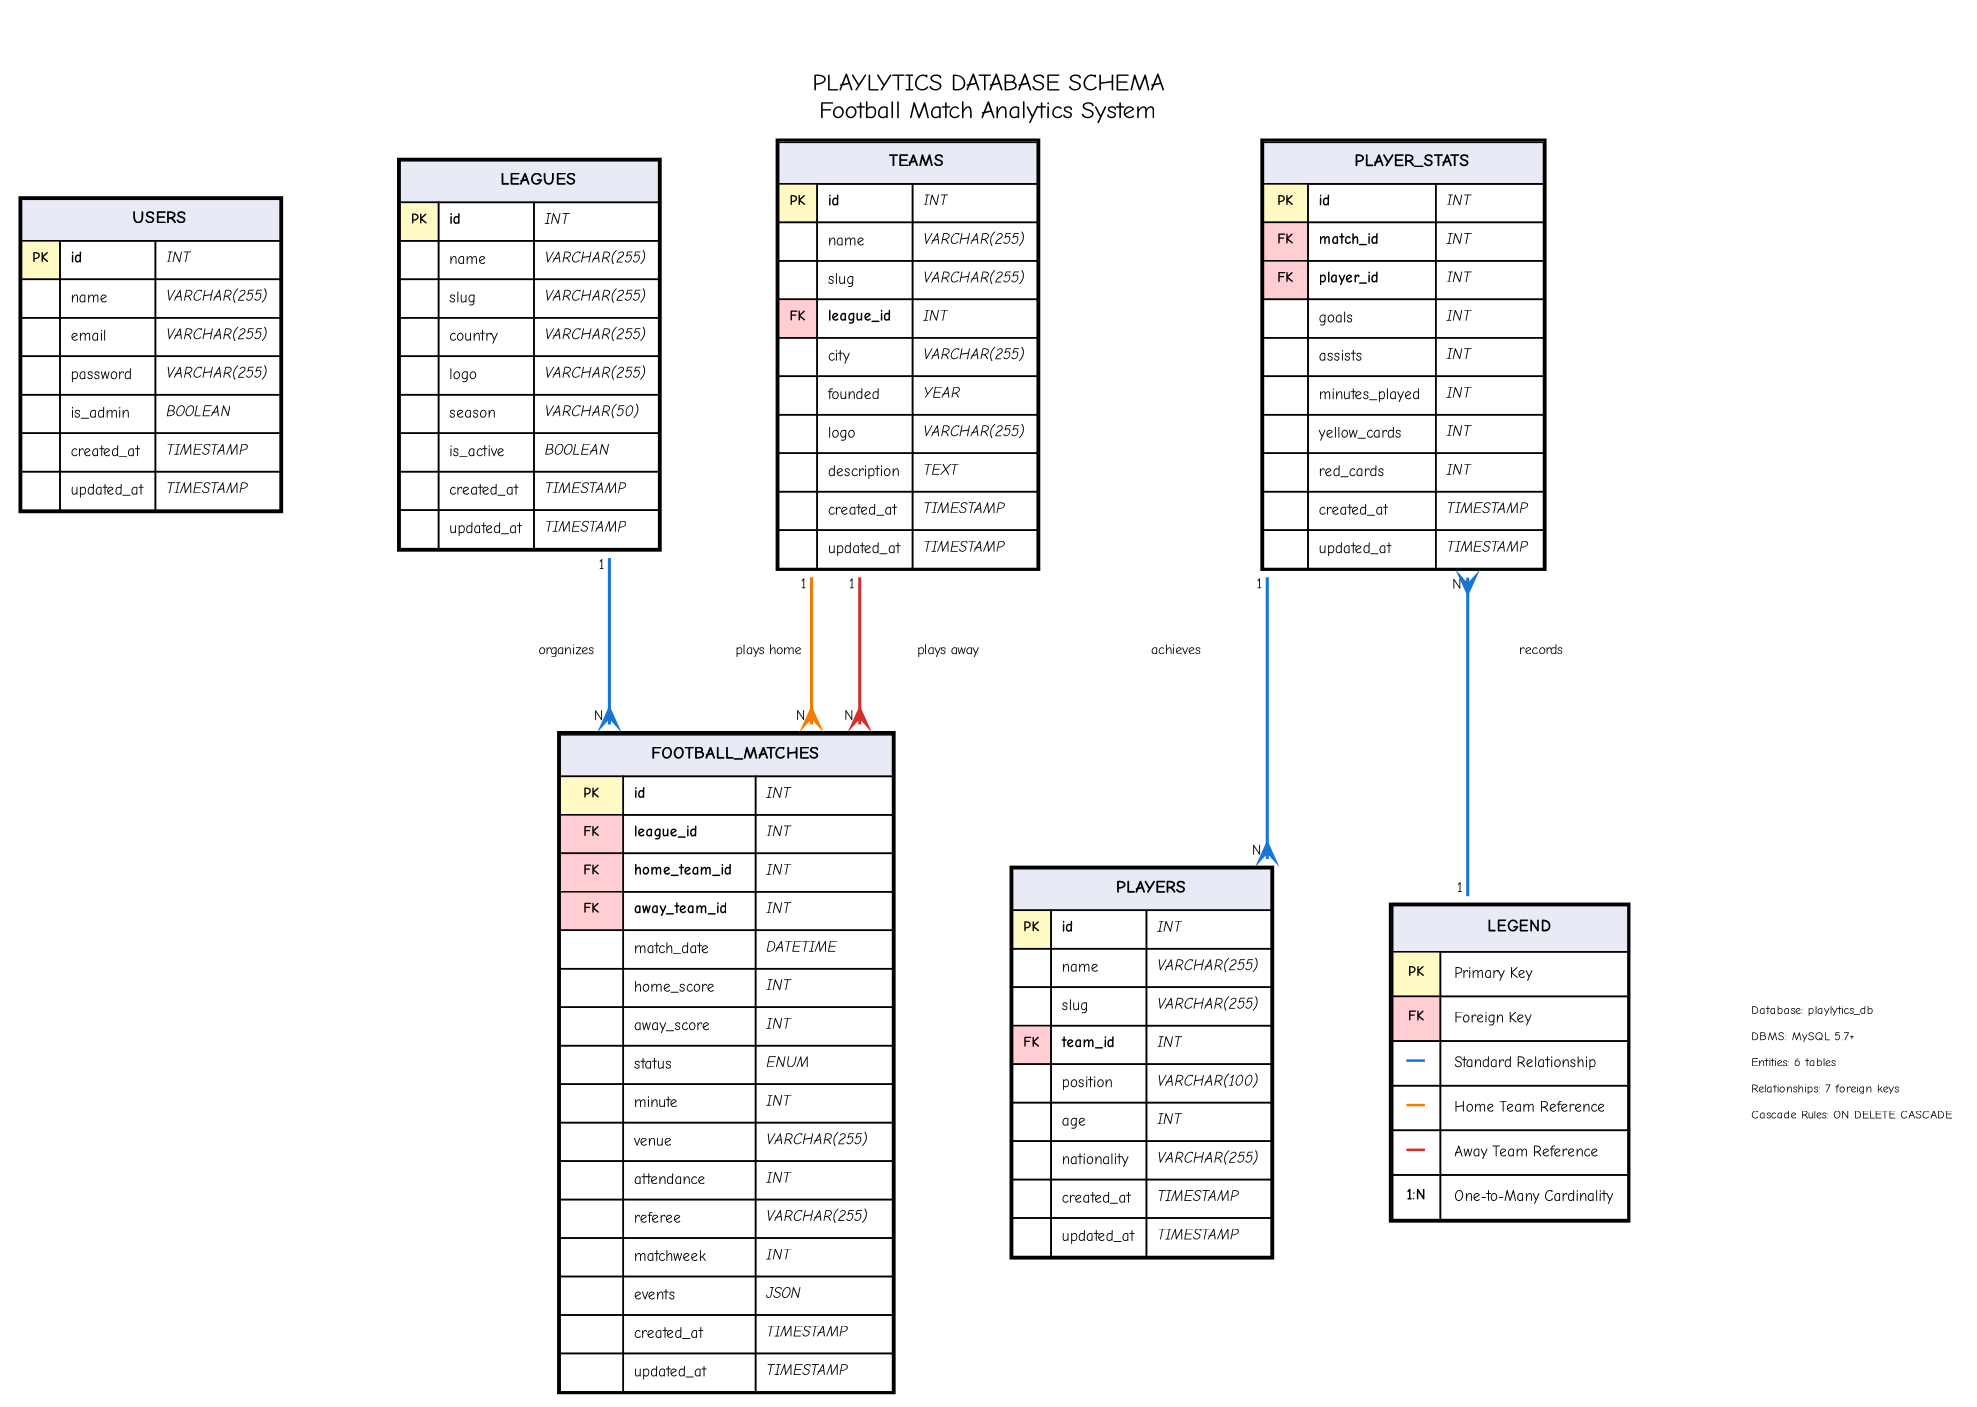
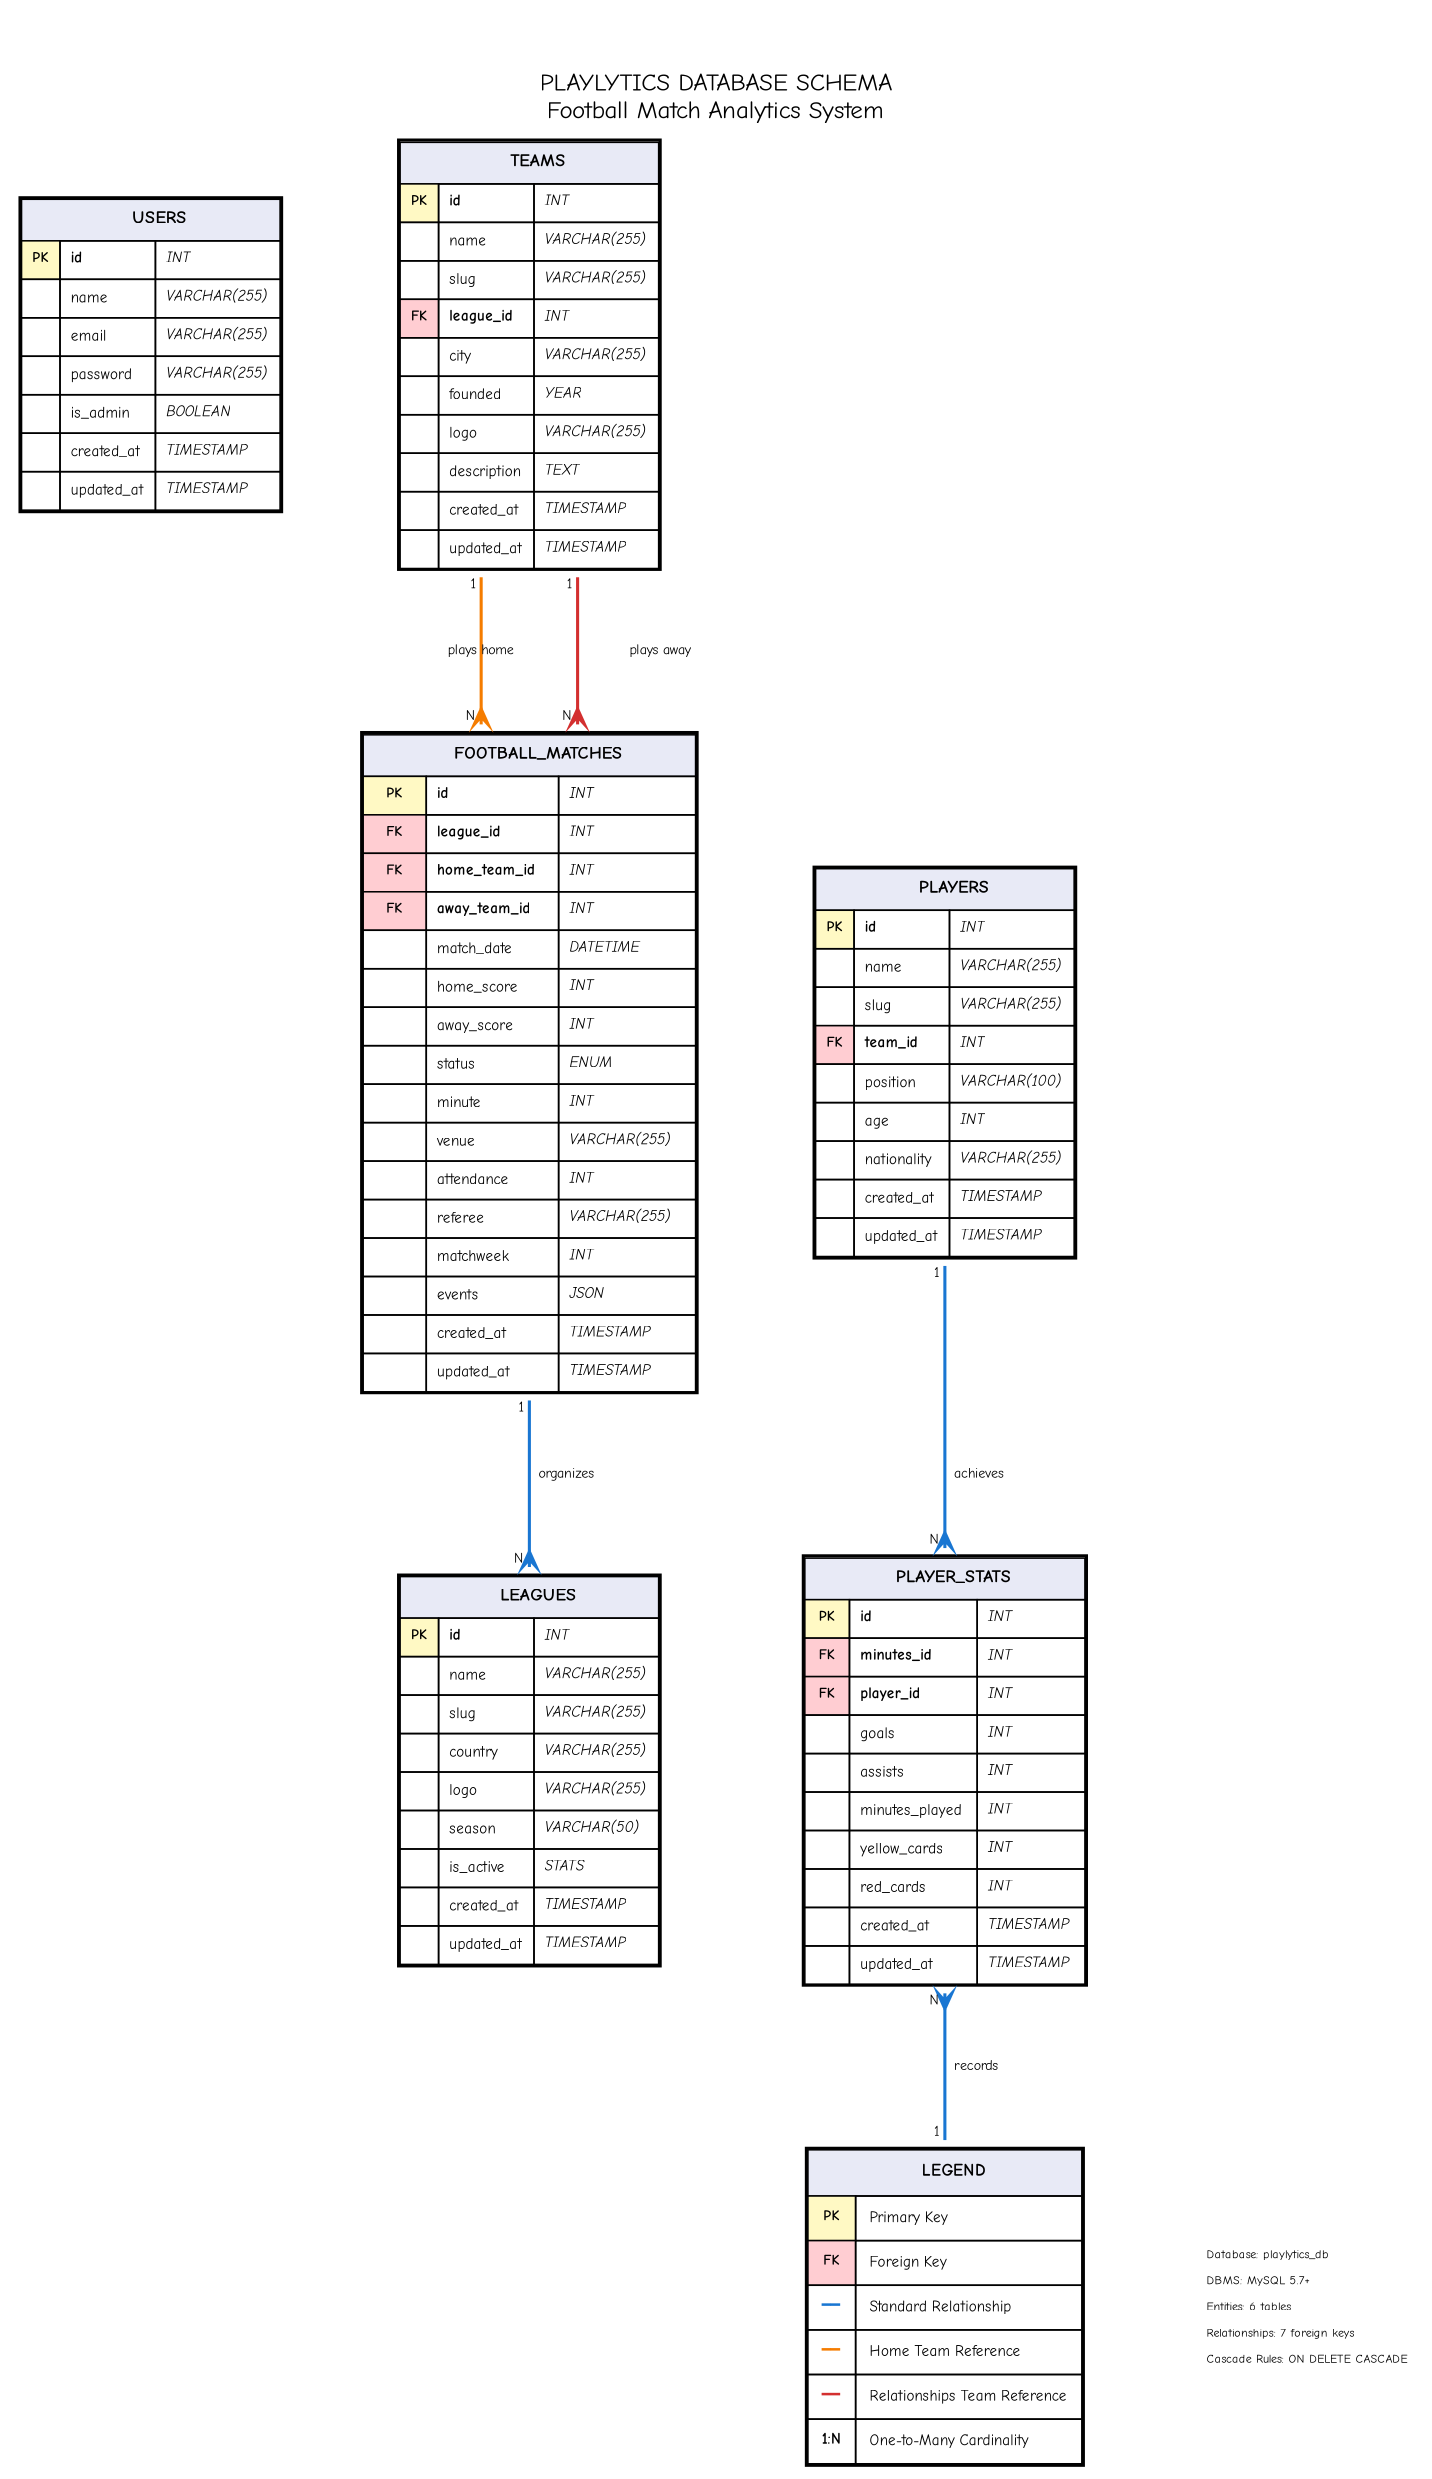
(1350, 239) -> (896, 1655)
(578, 450) -> (565, 1866)
(609, 634) -> (529, 1476)
(1267, 710) -> (945, 1399)
(1527, 1152) -> (969, 2396)
